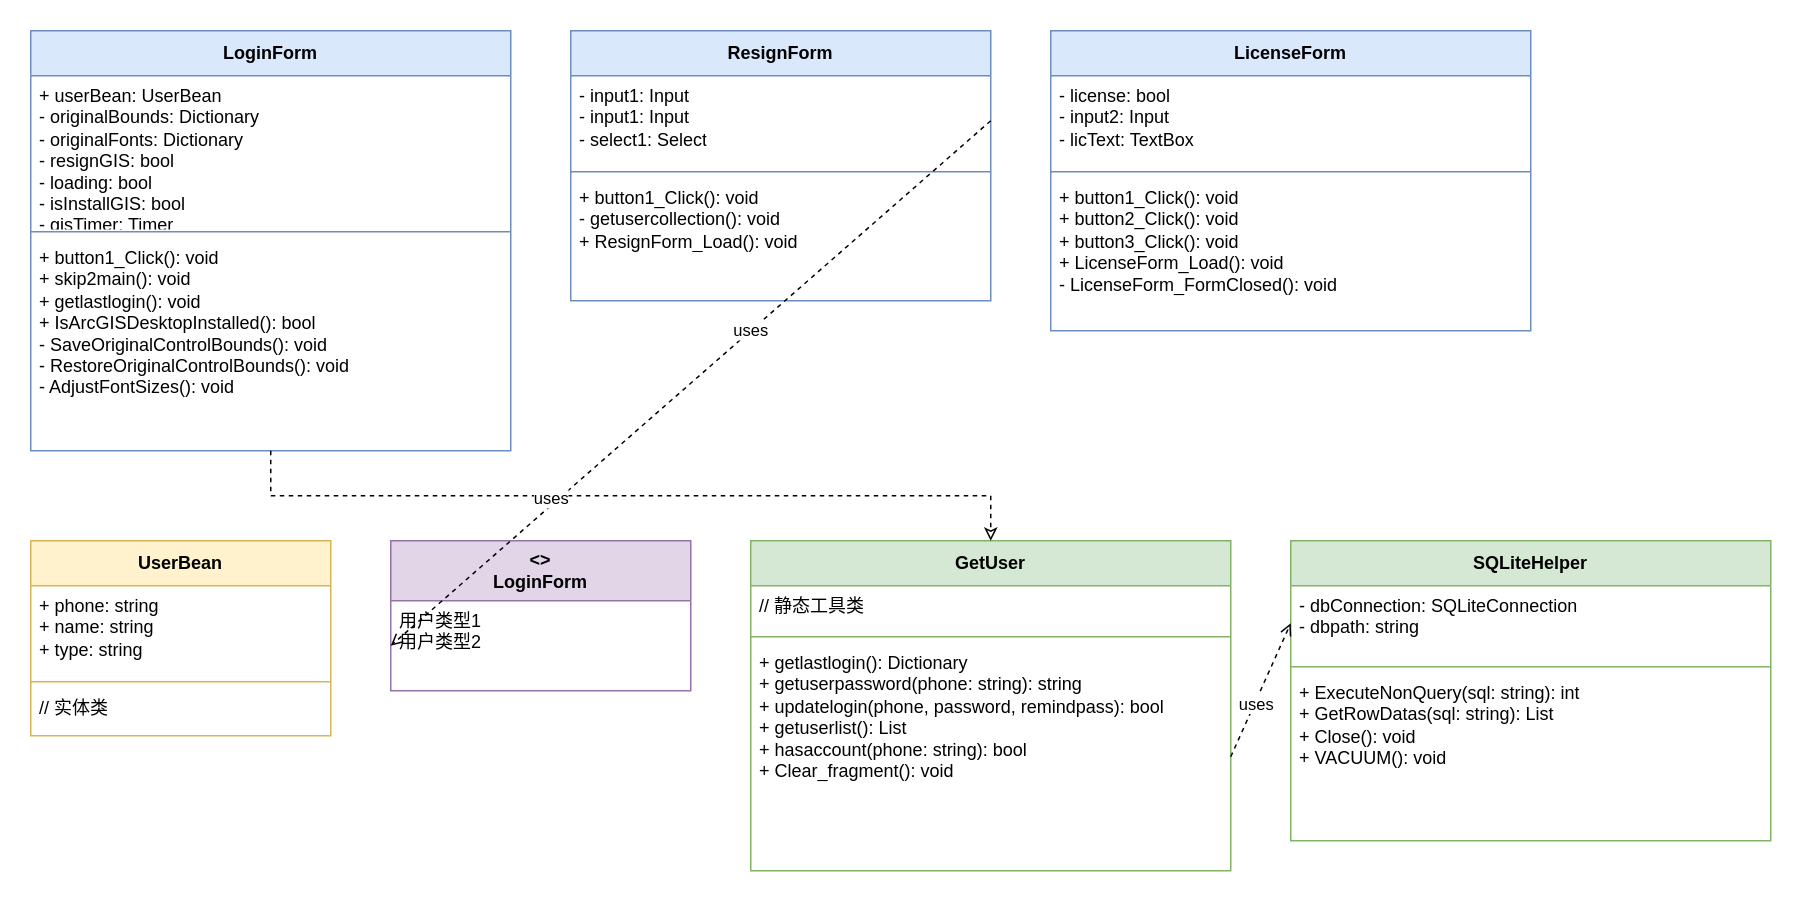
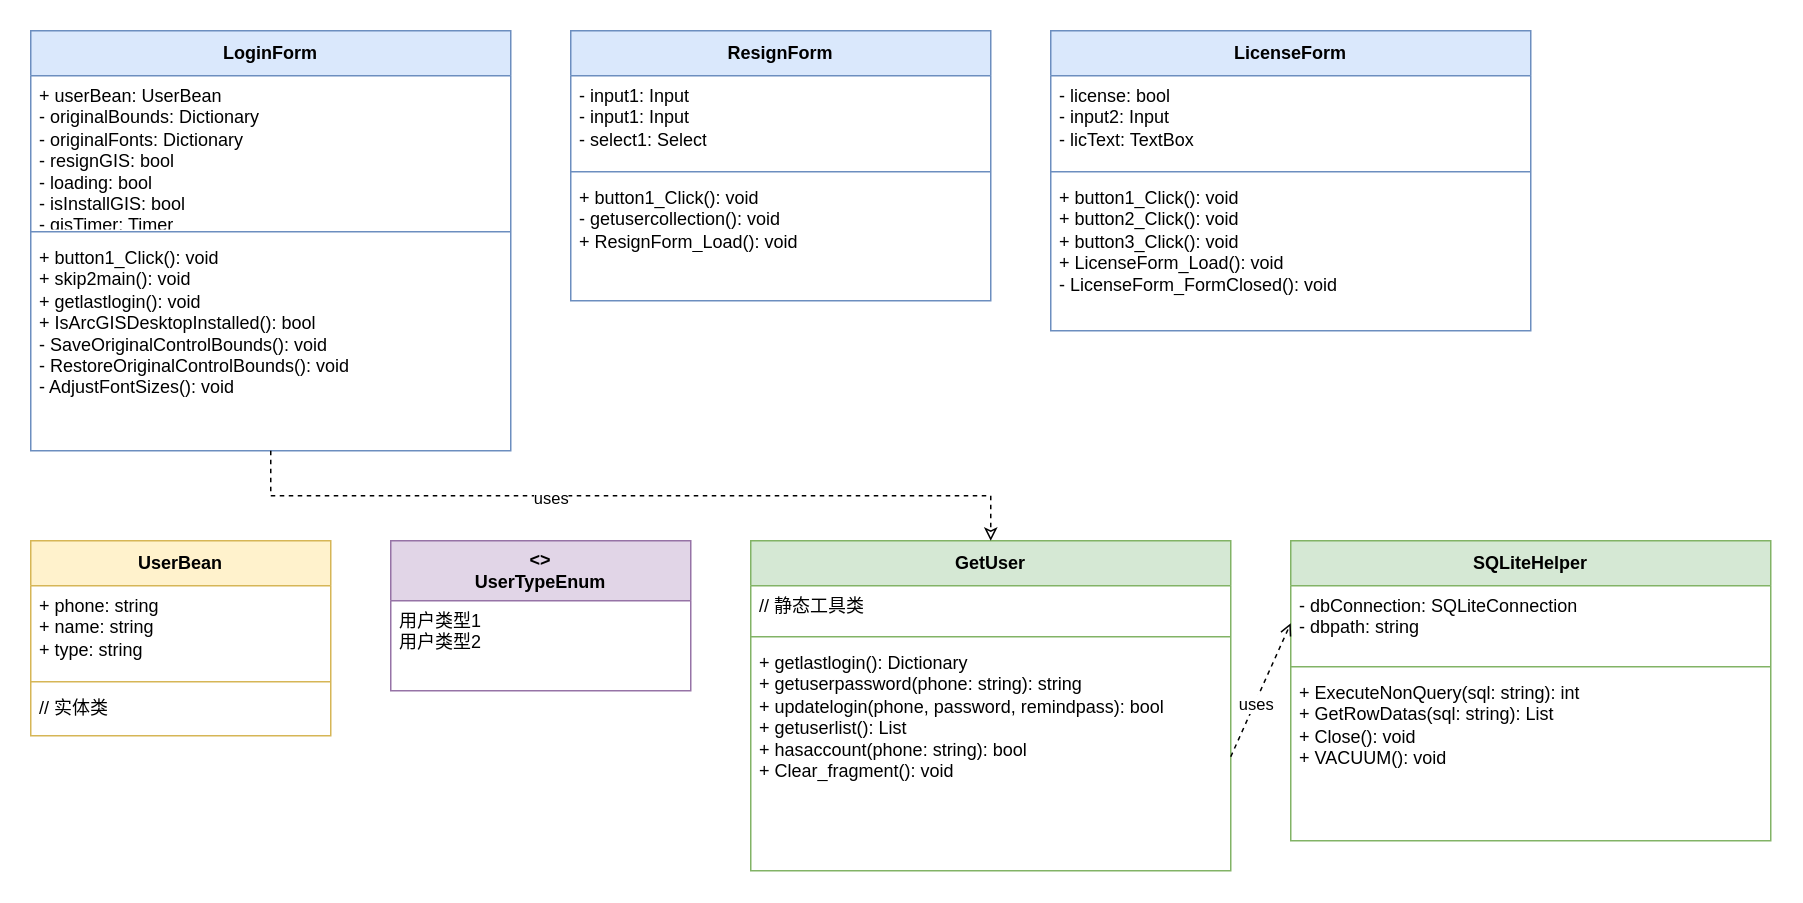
(749, 332) -> none
(541, 571) -> (541, 571)
